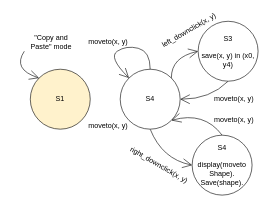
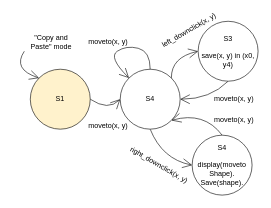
none -> (104, 105)
